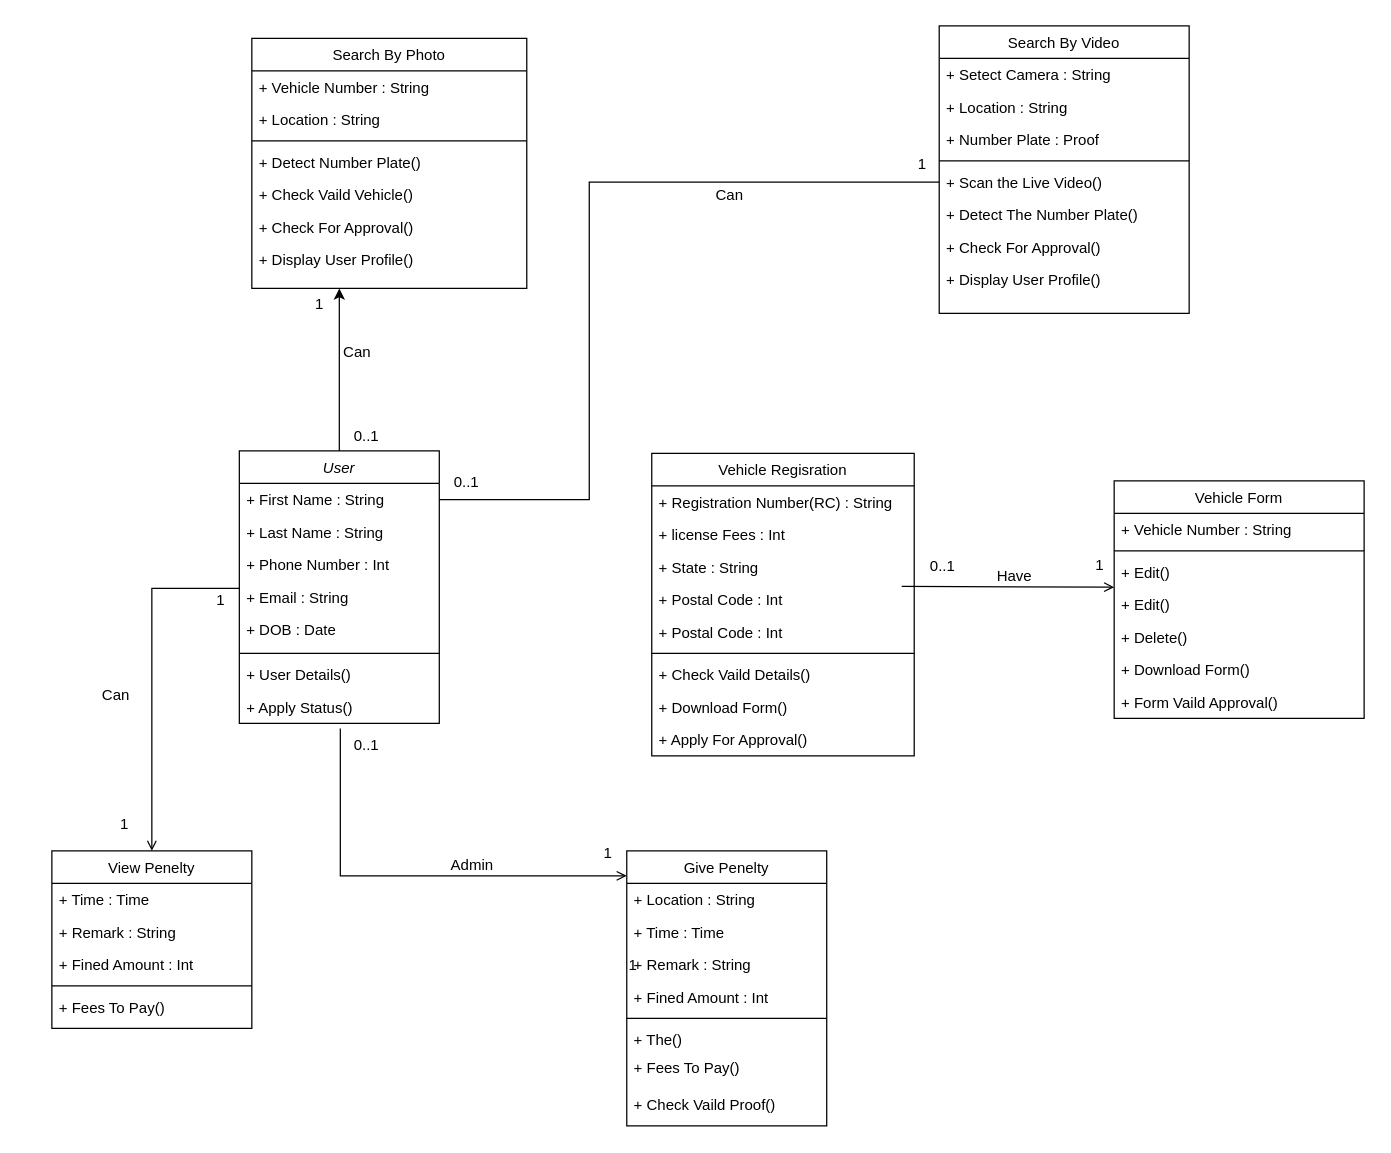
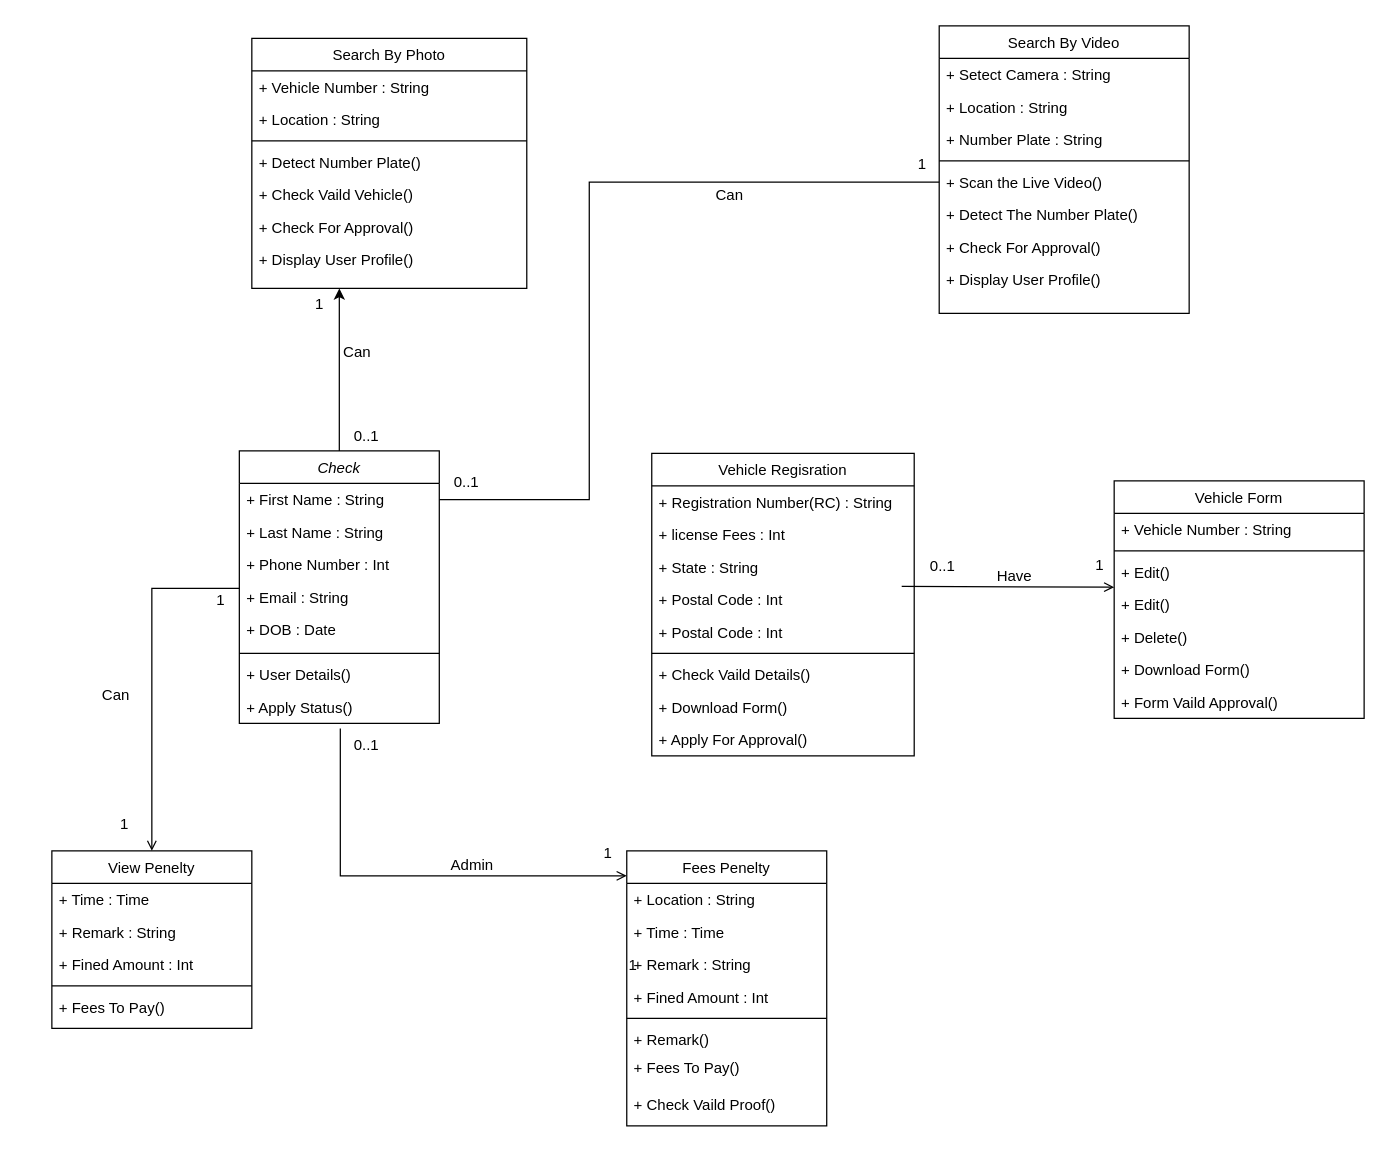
(1027, 140) -> (1029, 140)
(339, 468) -> (339, 468)
(726, 868) -> (726, 868)
(661, 1040) -> (674, 1040)
